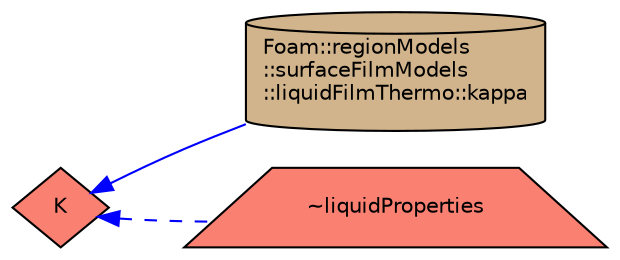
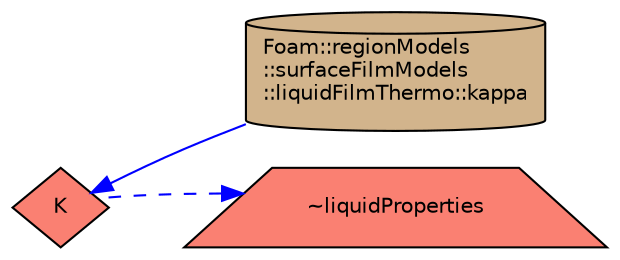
(166, 221) -> (160, 195)
